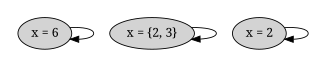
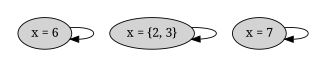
(259, 33) -> (259, 33)
